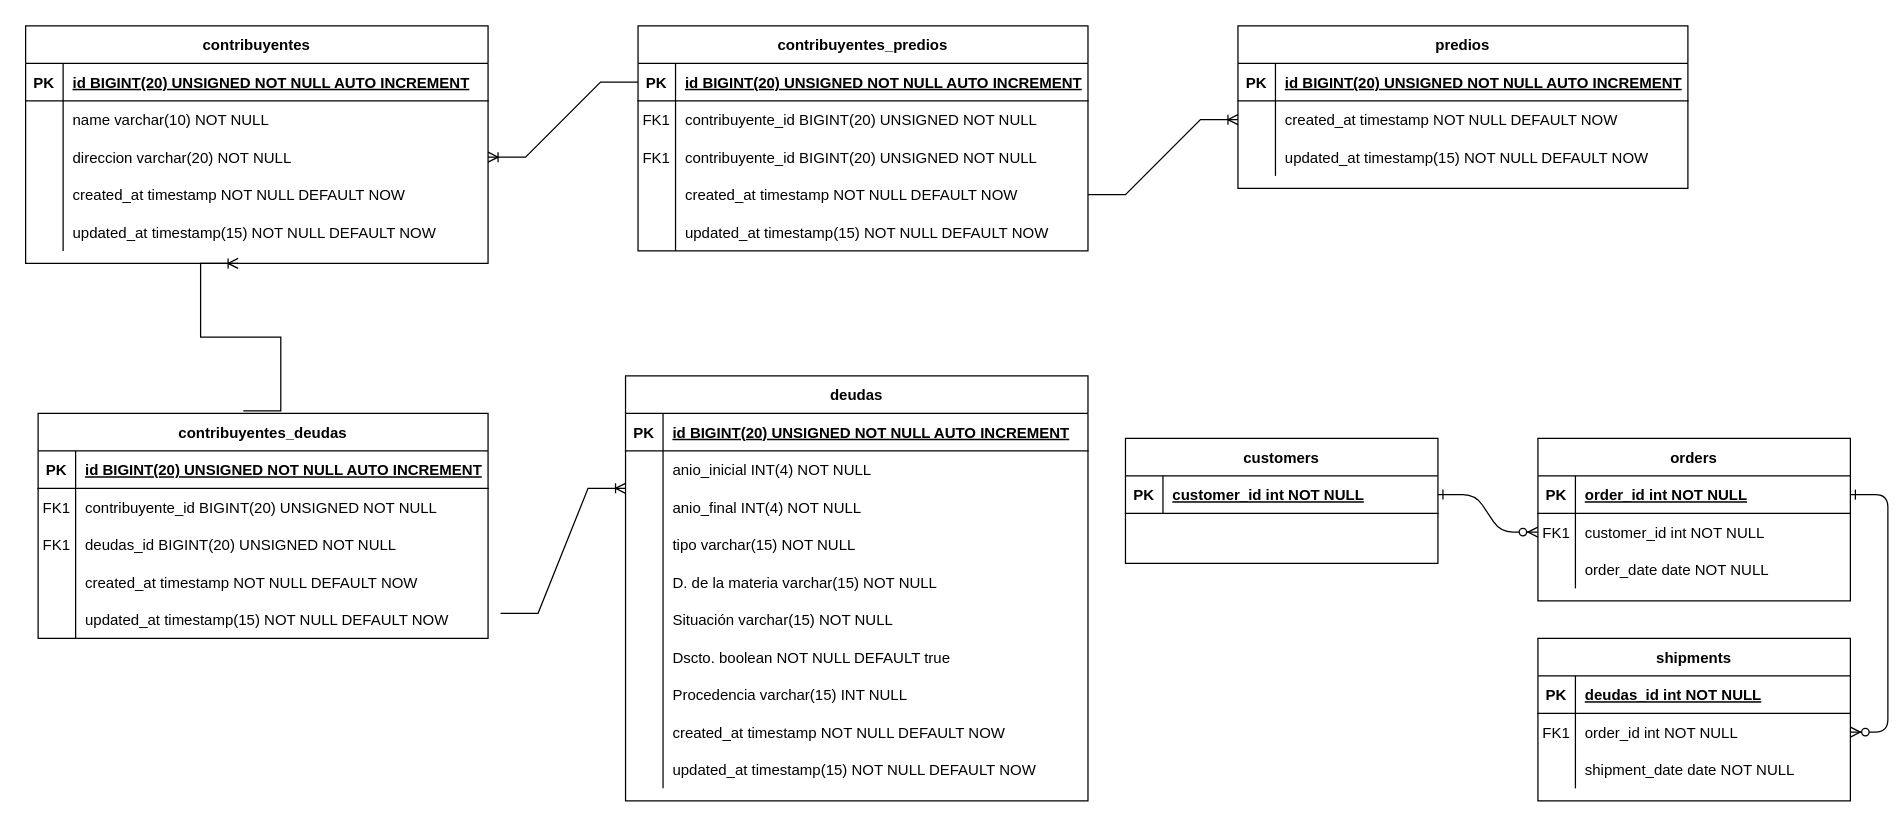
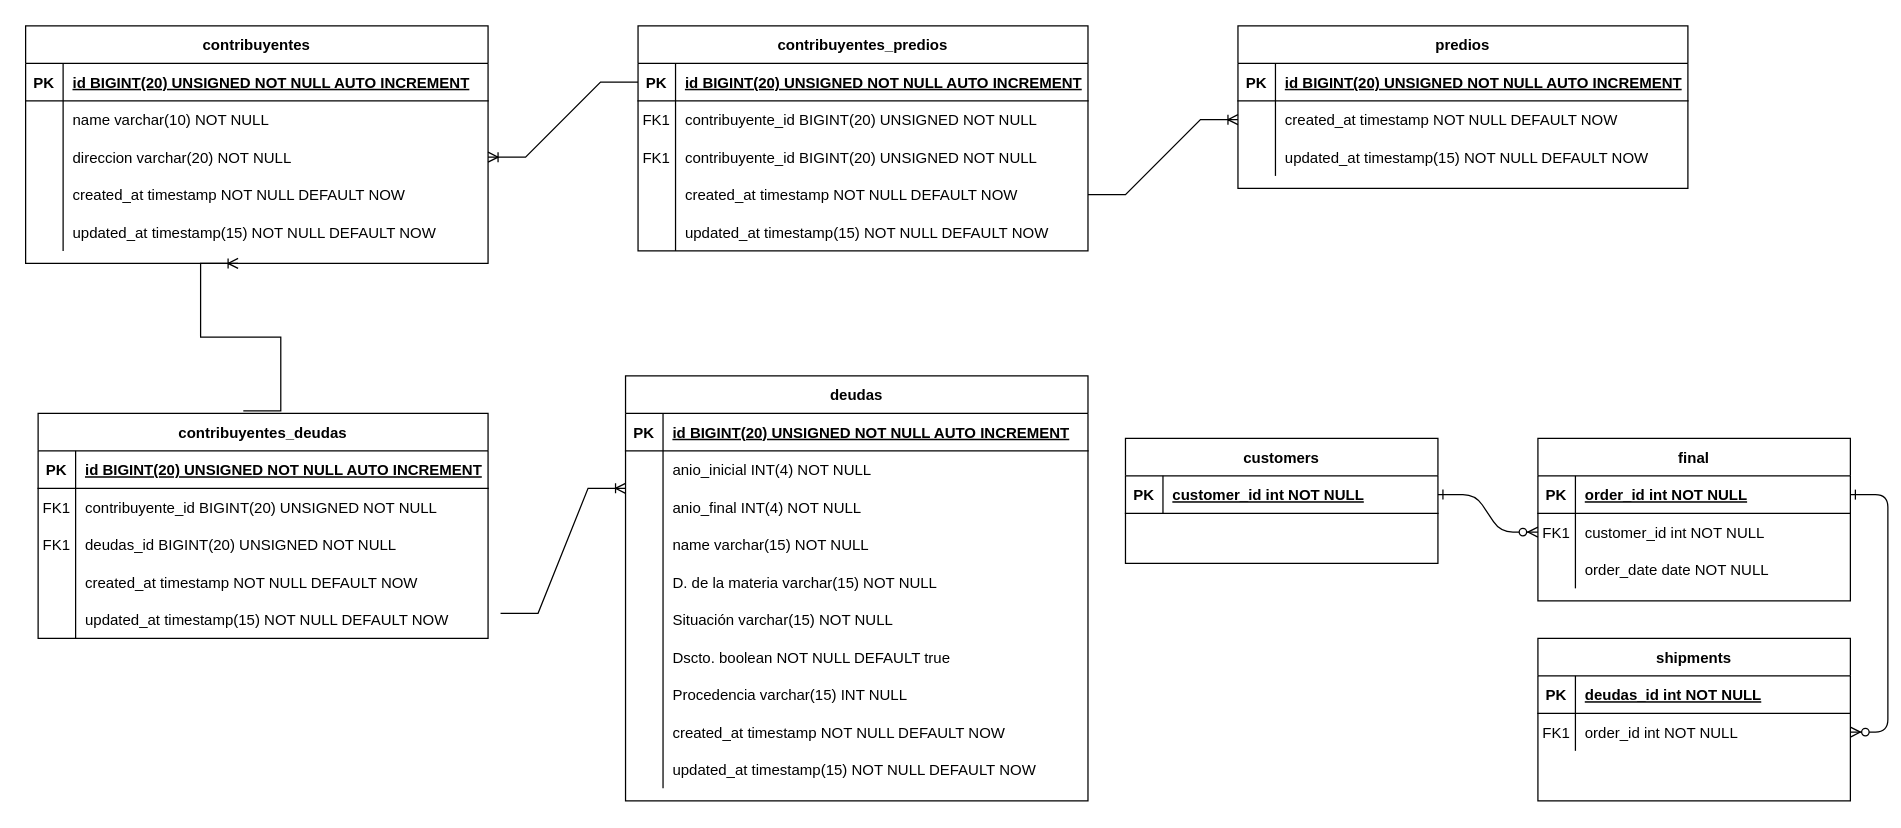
(1694, 458) -> (1694, 458)
(770, 545) -> (772, 545)
(1713, 769) -> none
